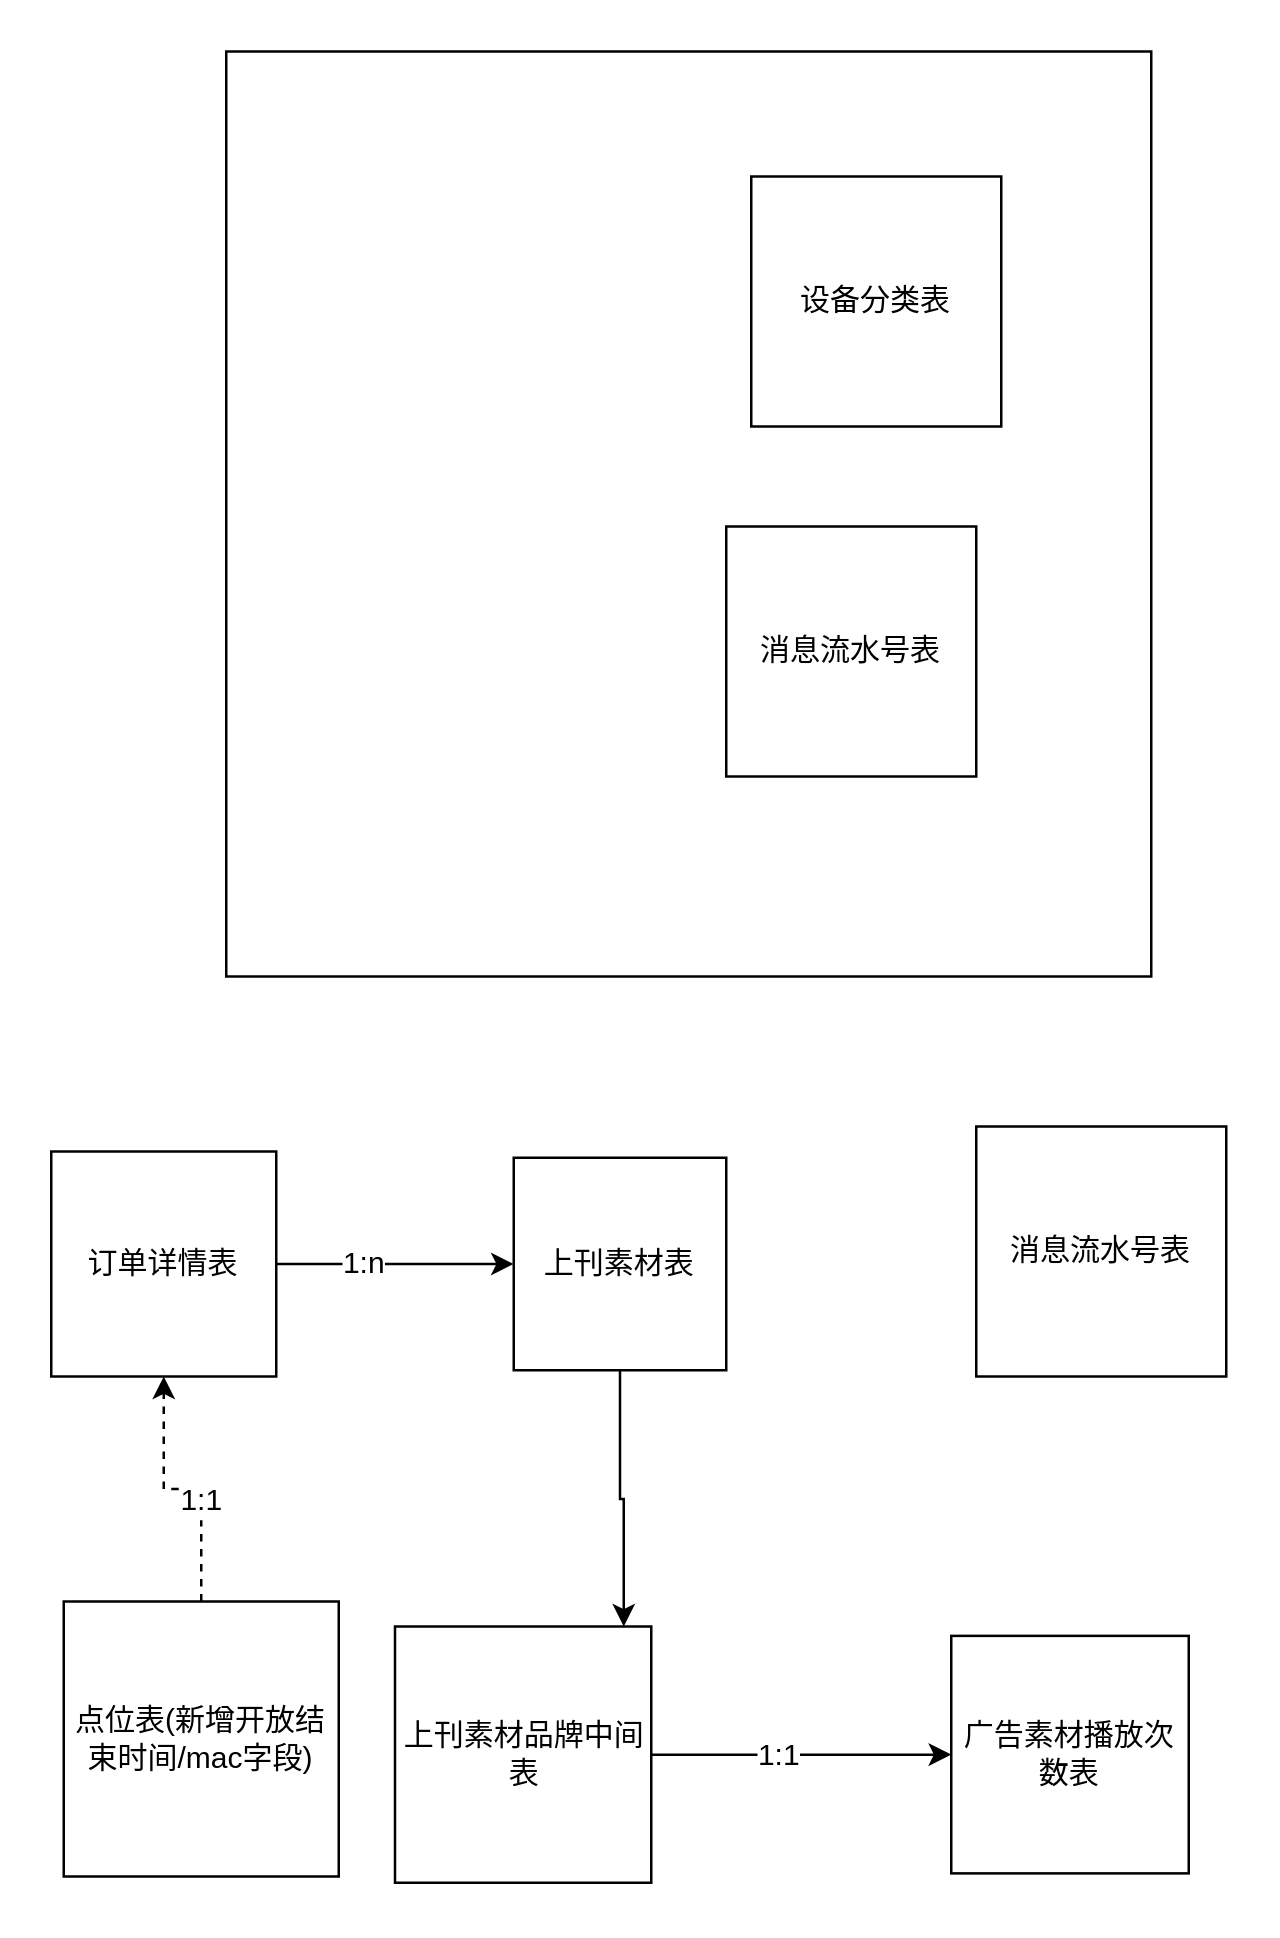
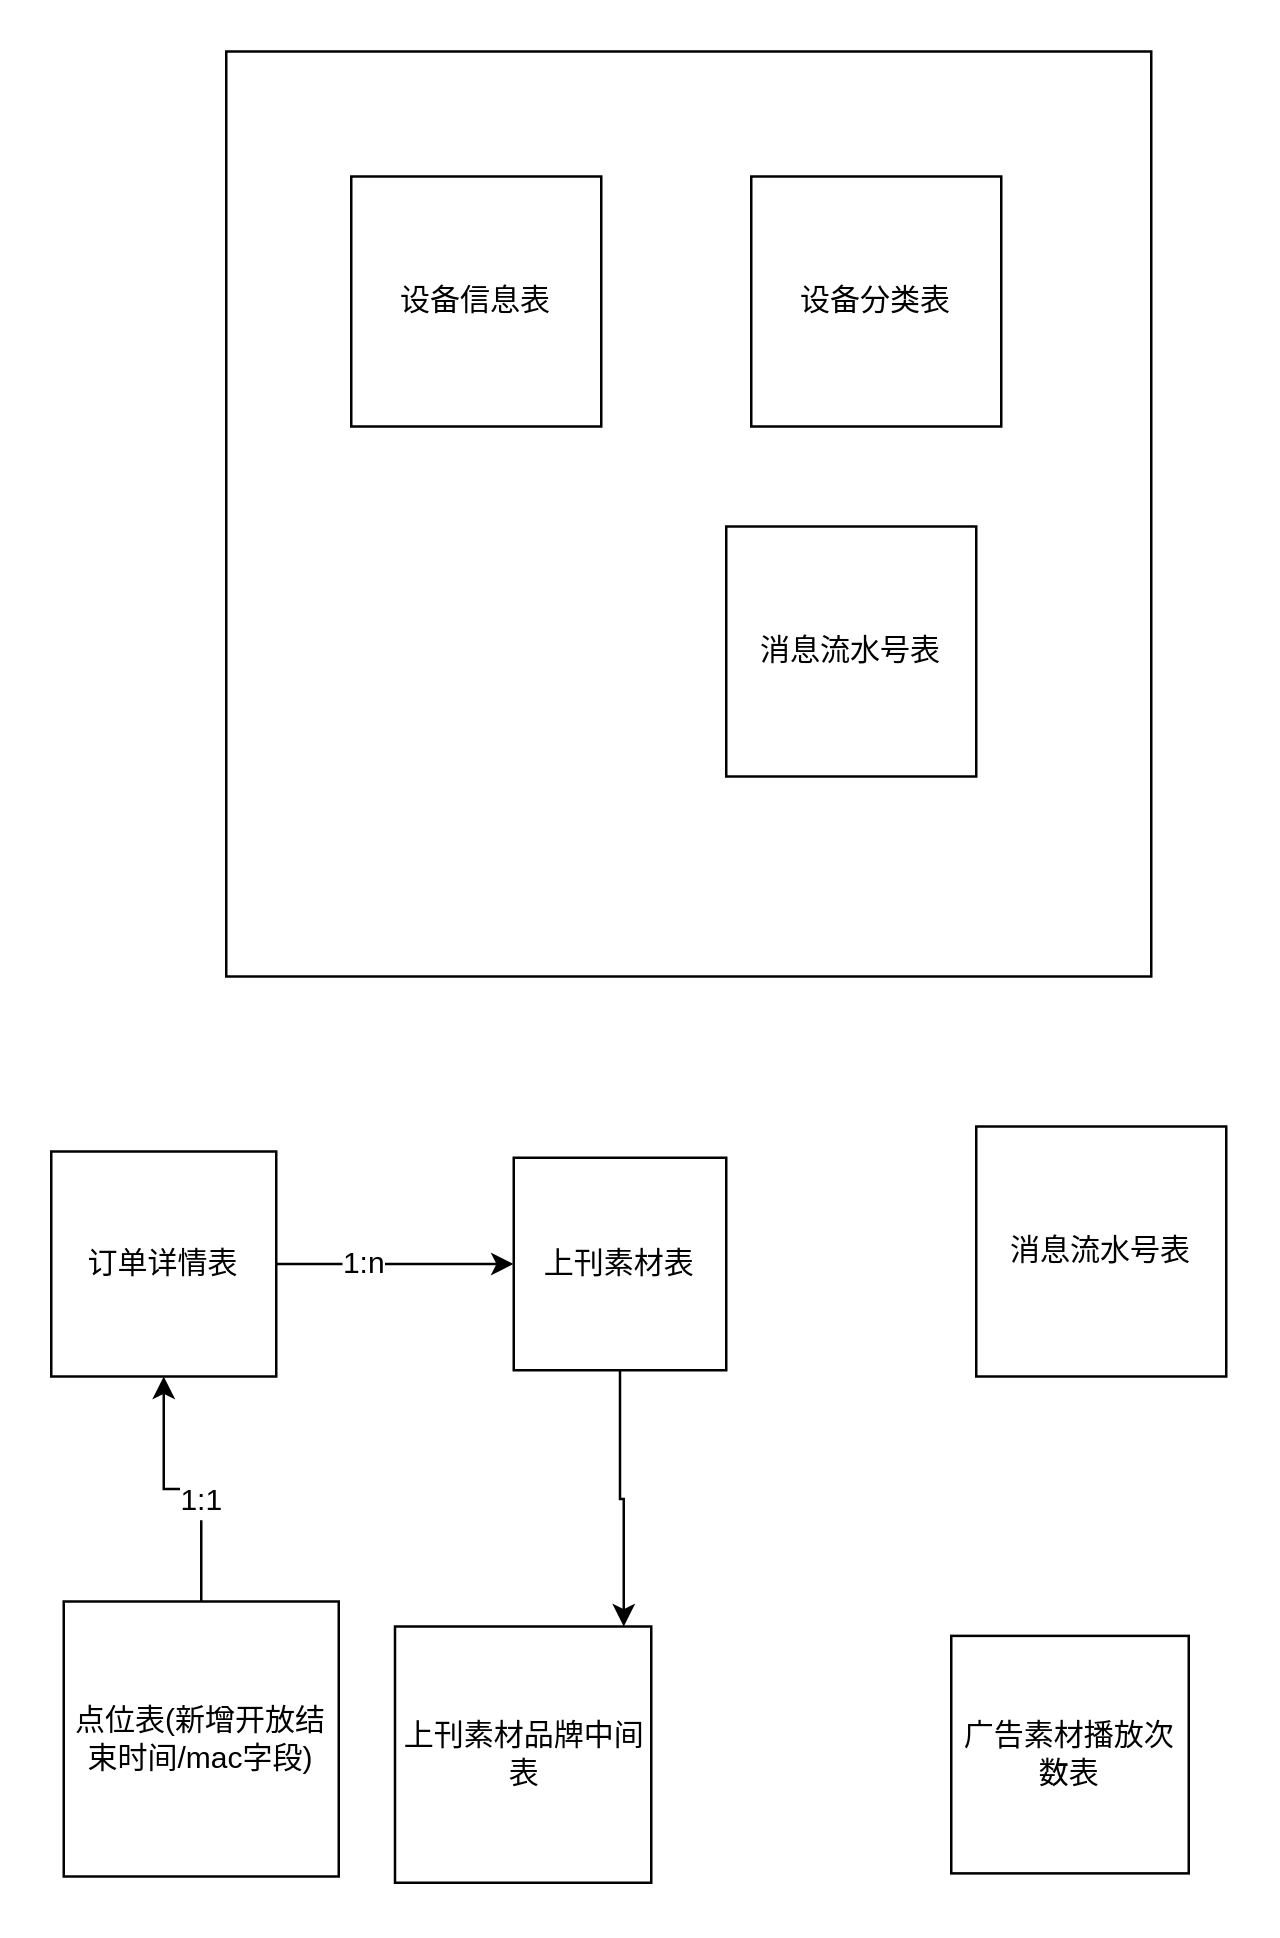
none -> (476, 301)
(164, 1452) -> (164, 1452)
(862, 1754) -> none
